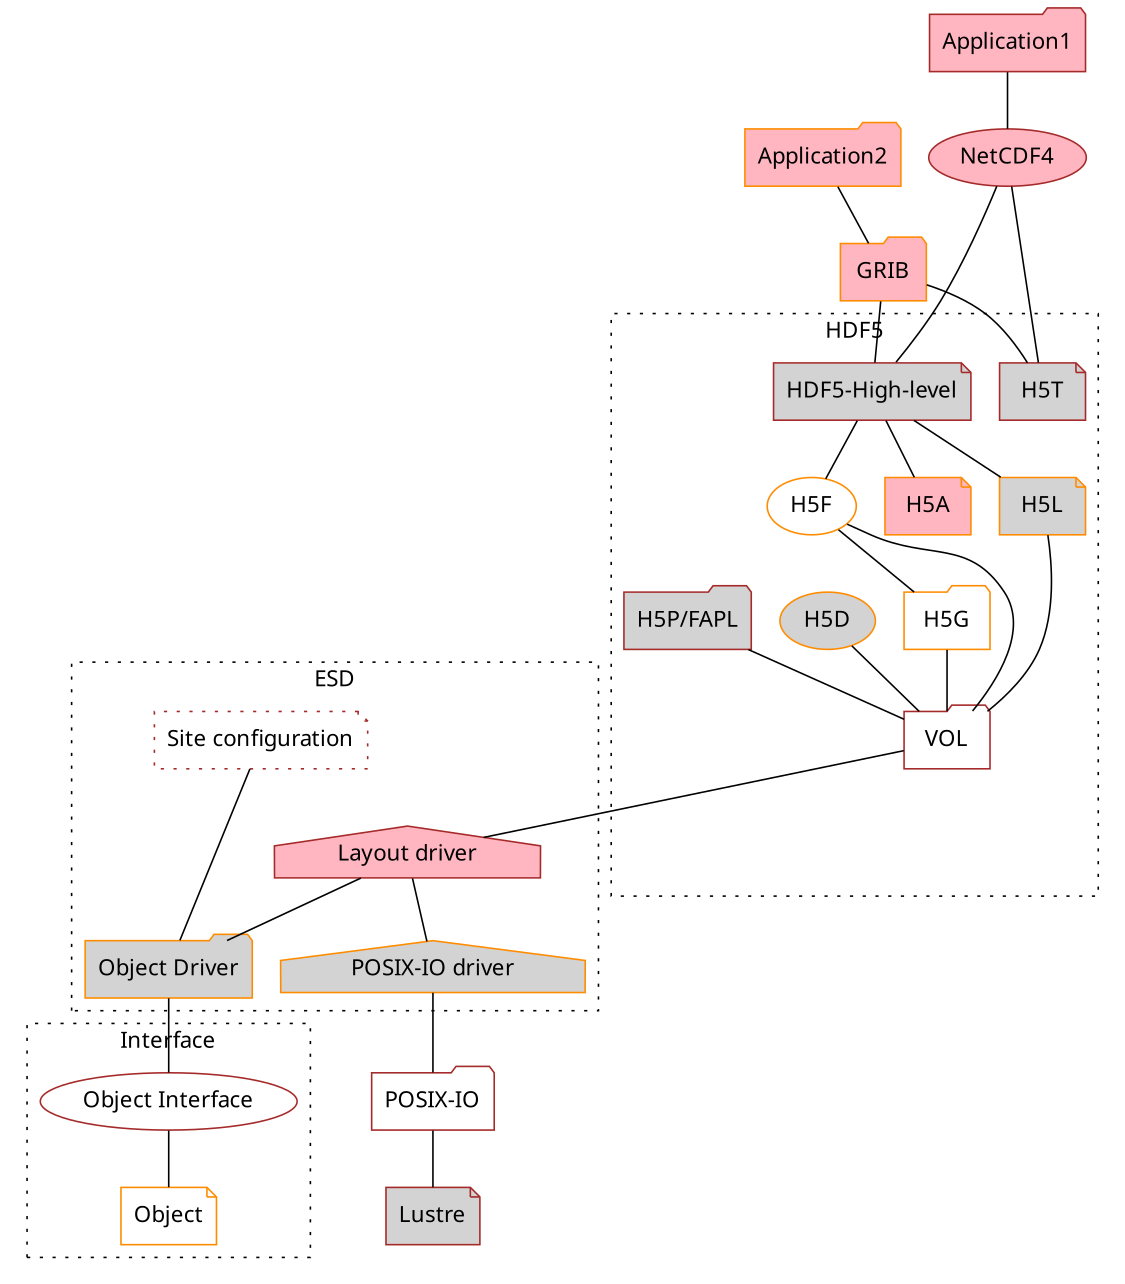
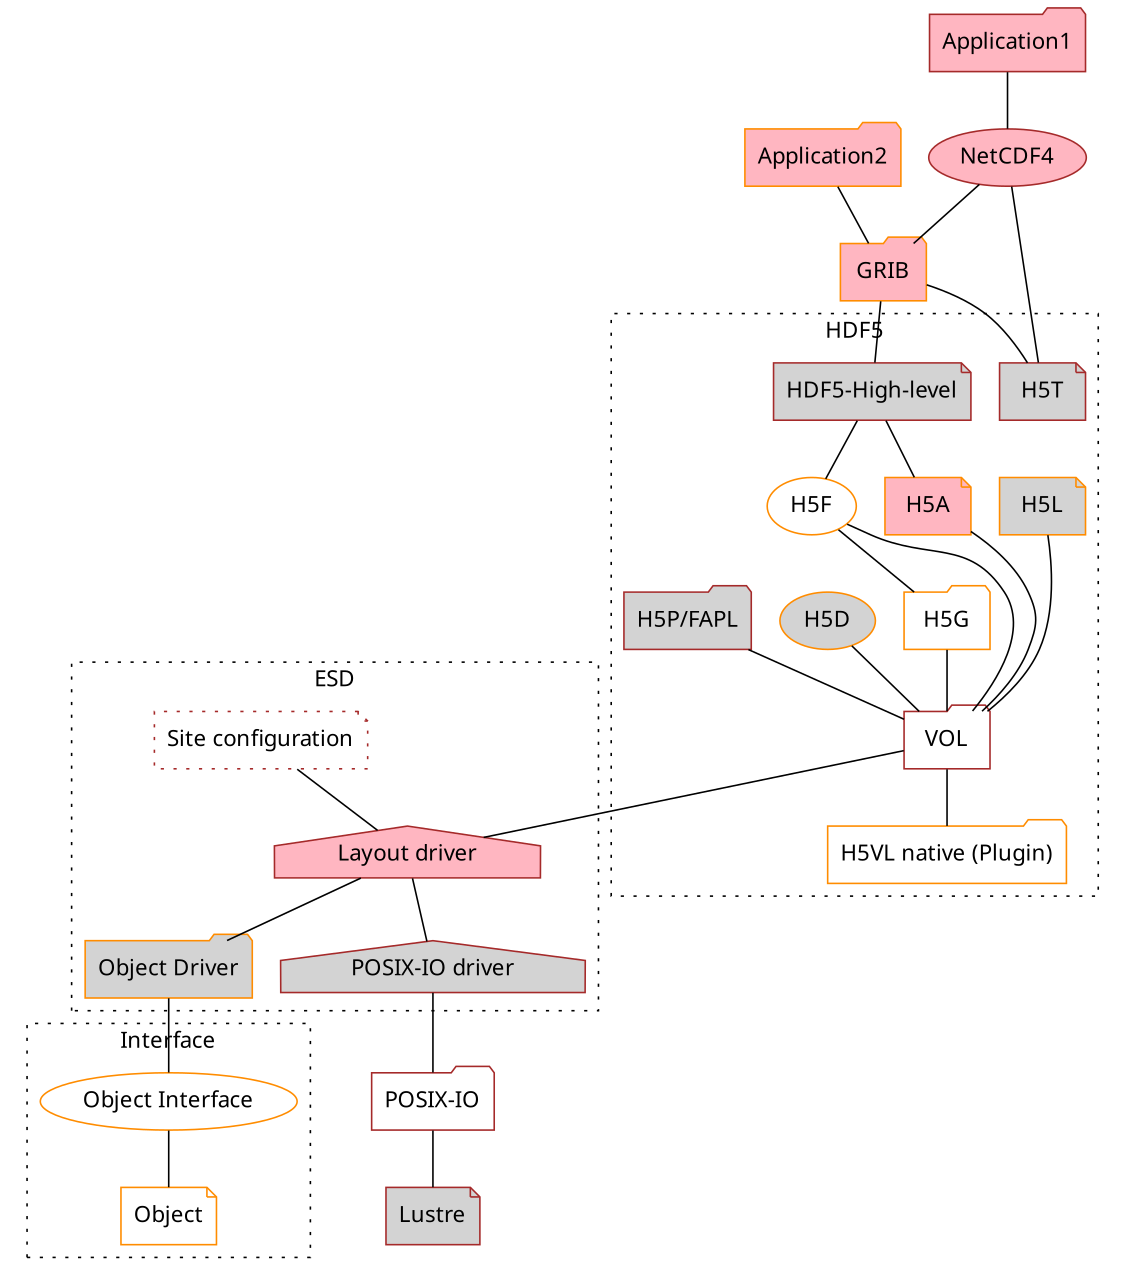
(954, 278) -> (946, 214)
(957, 449) -> none
none -> (1036, 617)
(215, 855) -> (337, 800)
none -> (947, 855)
(433, 969) -> (433, 969)
(169, 1101) -> (169, 1101)
